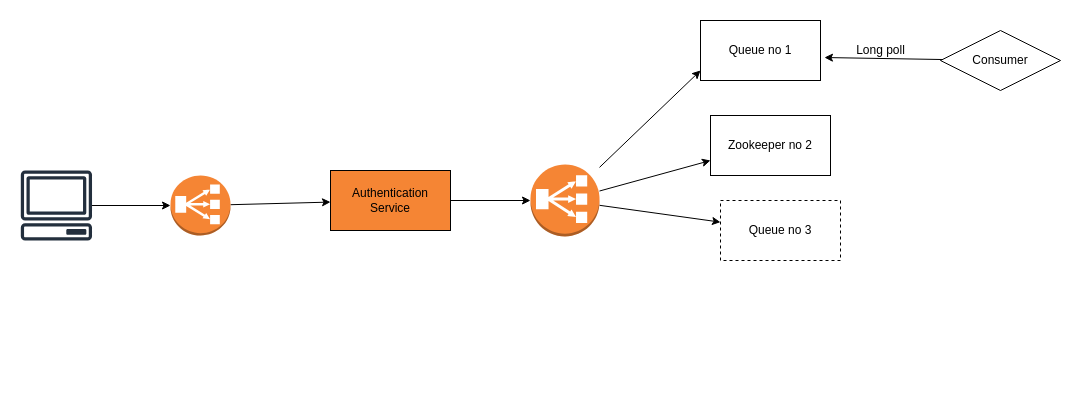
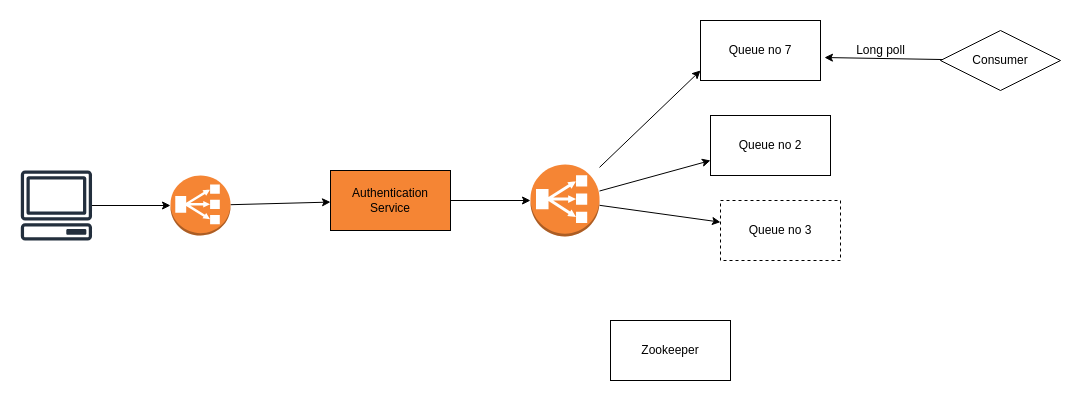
(761, 51) -> (761, 51)
(771, 146) -> (771, 146)
none -> (671, 351)
